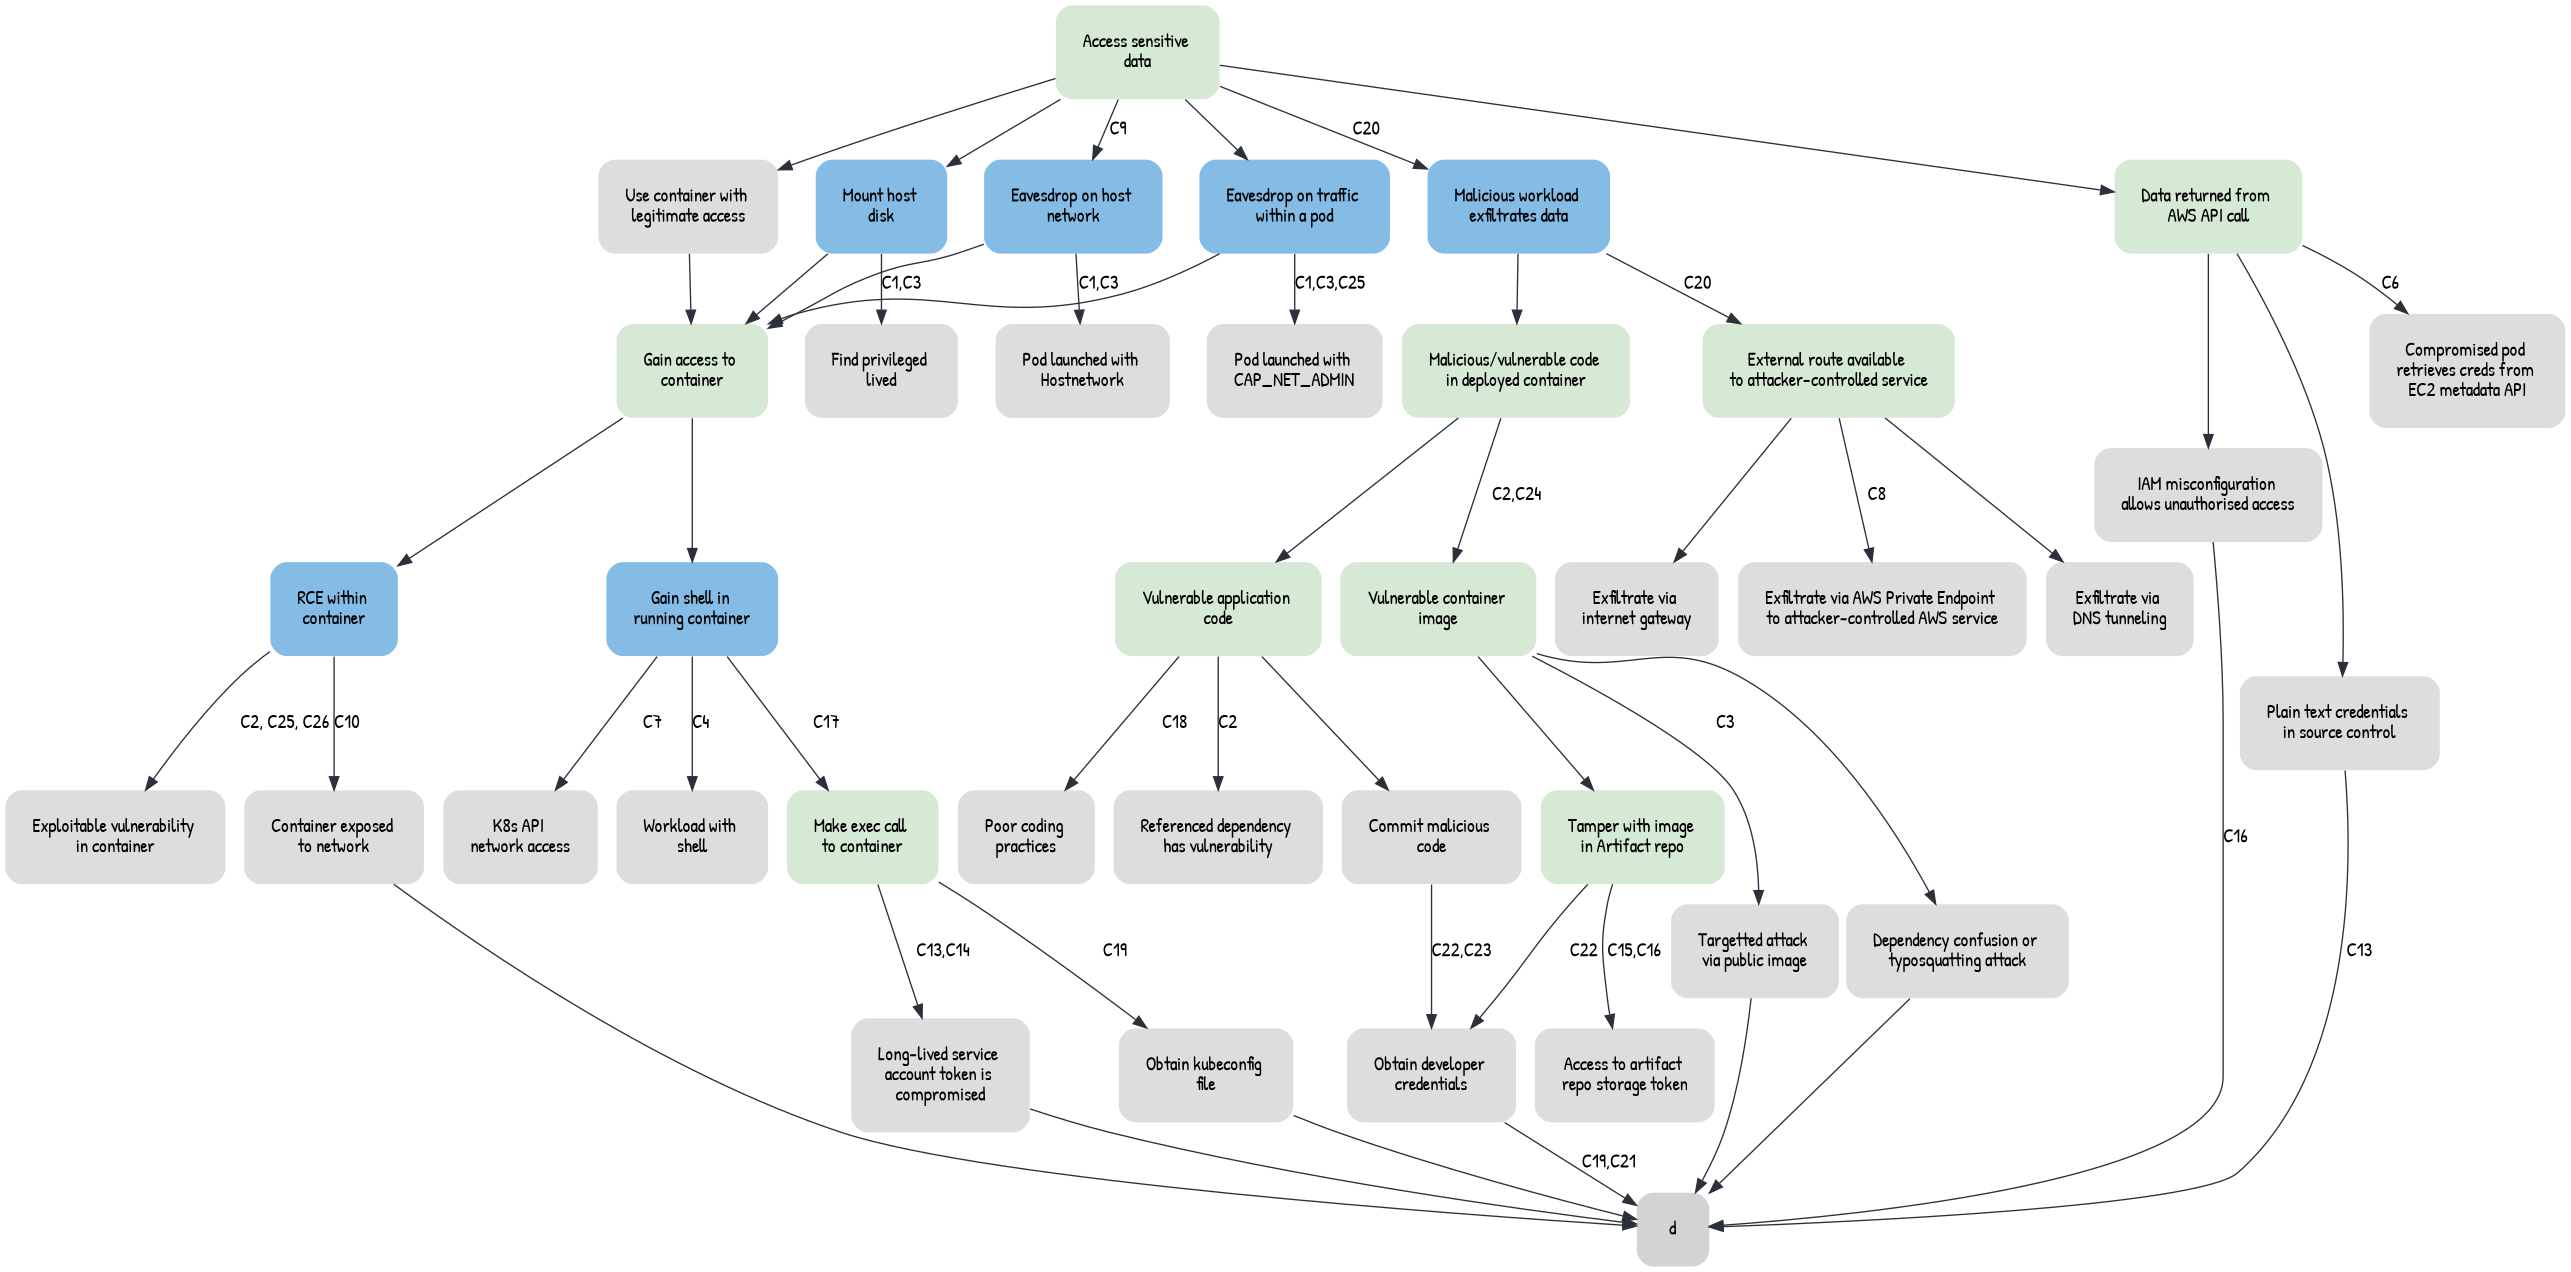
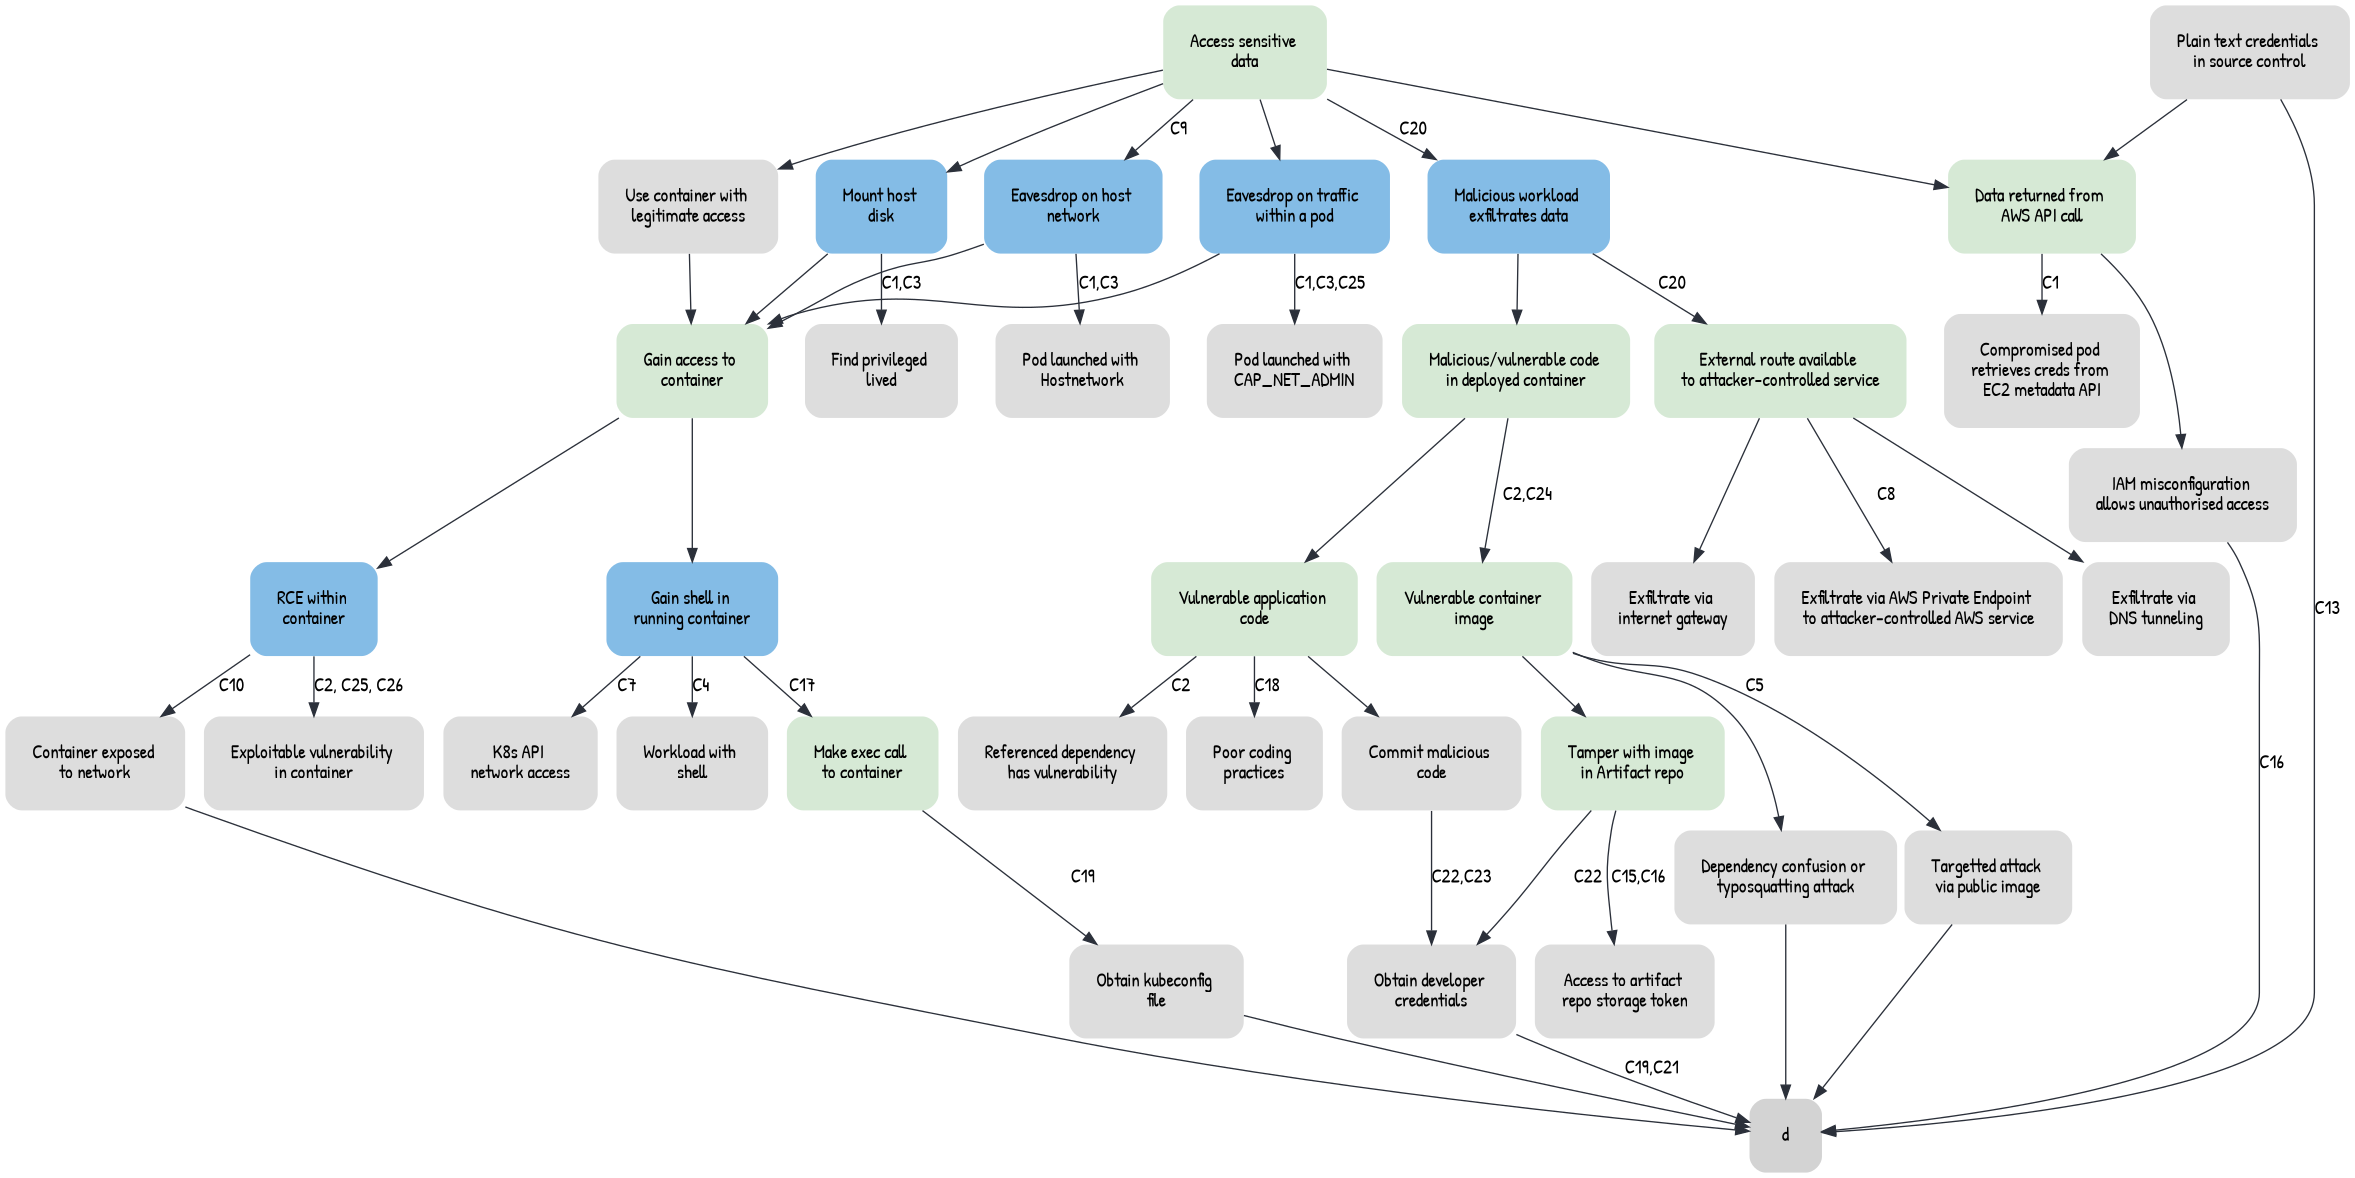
(2390, 284) -> (2051, 284)
(2324, 449) -> (2151, 125)
(1725, 723) -> (1755, 686)
(941, 1075) -> none
